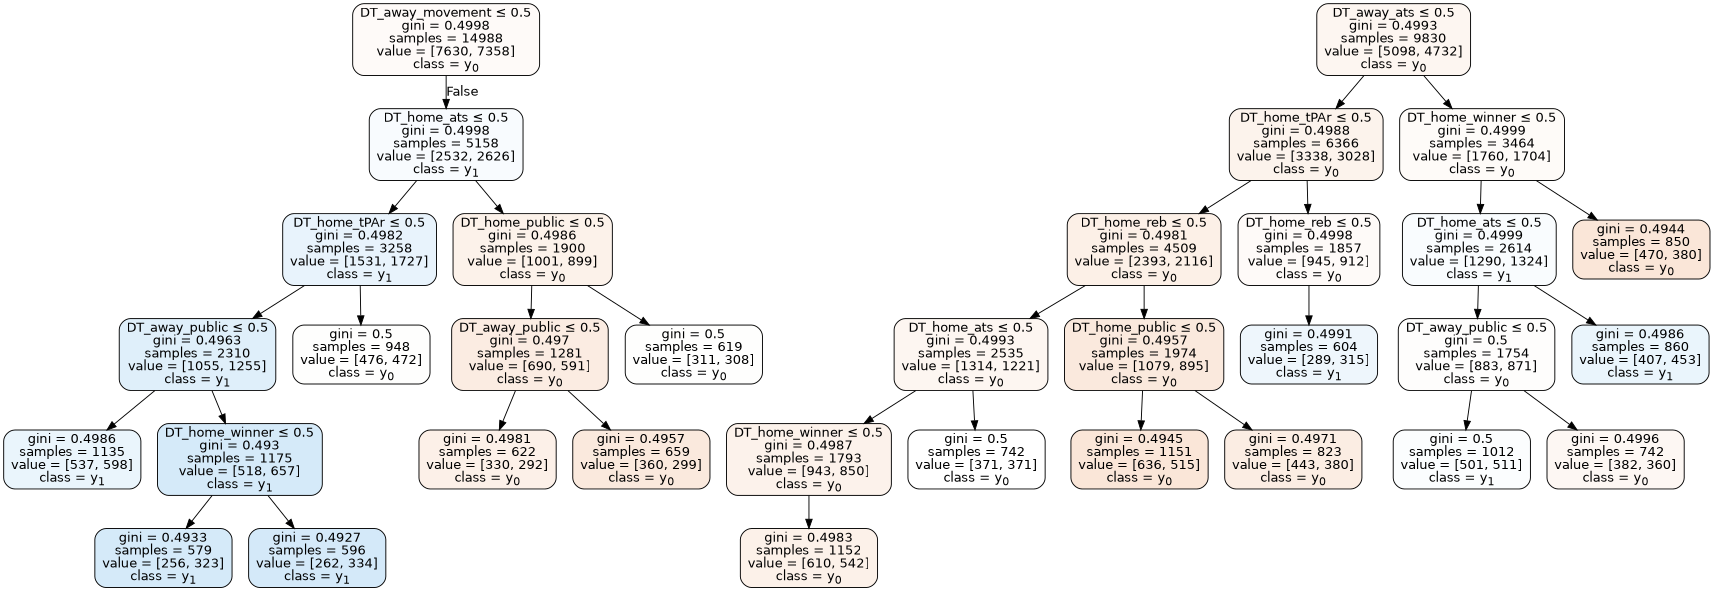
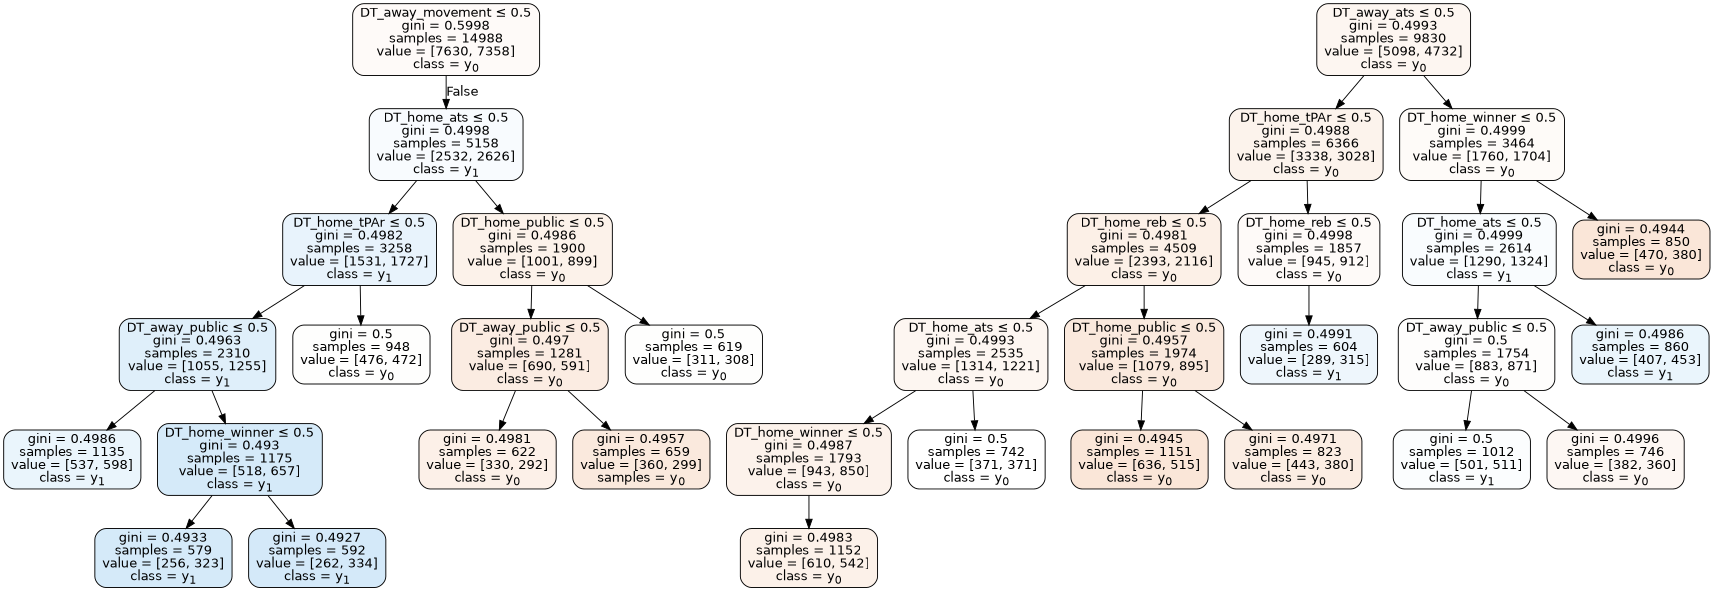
(446, 26) -> (446, 26)
(1616, 452) -> (1616, 452)
(638, 478) -> (638, 478)
(317, 551) -> (317, 551)
